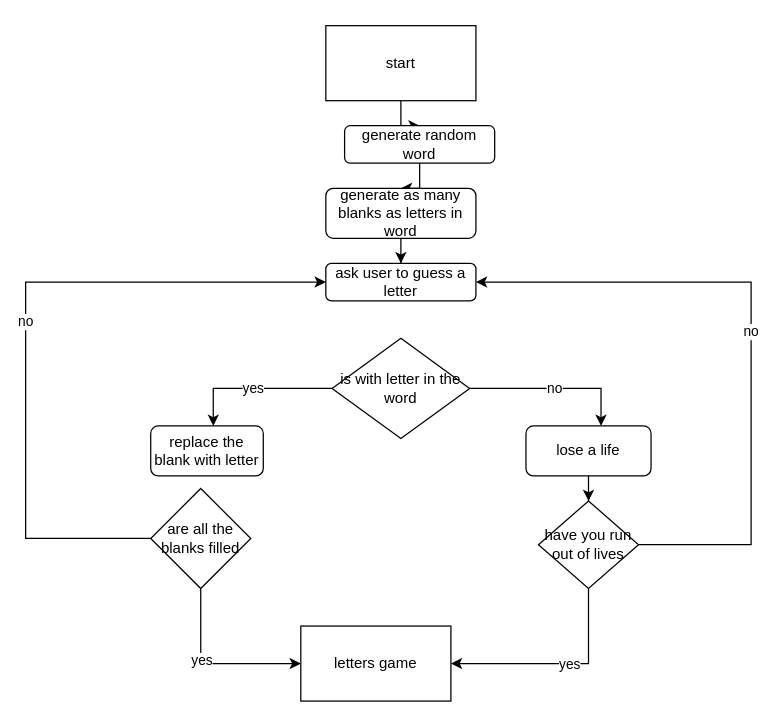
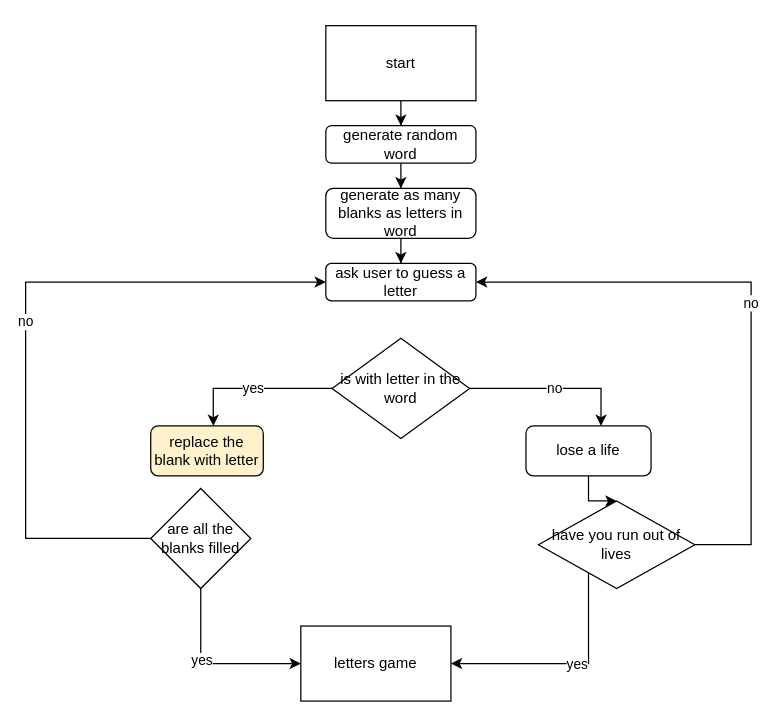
(419, 144) -> (401, 144)
(207, 451) -> (207, 451)
(588, 544) -> (616, 544)
